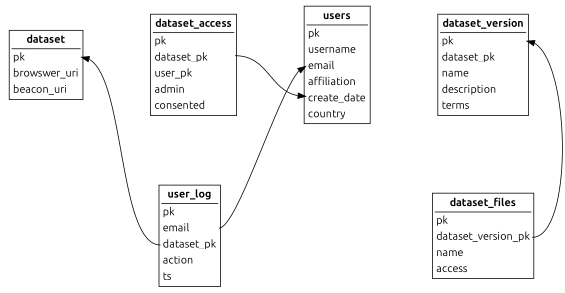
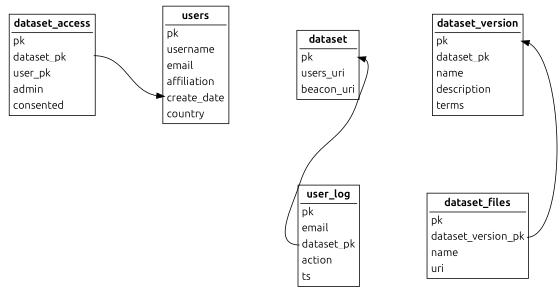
(46, 73) -> (323, 73)
(261, 151) -> none
(452, 269) -> (438, 269)
